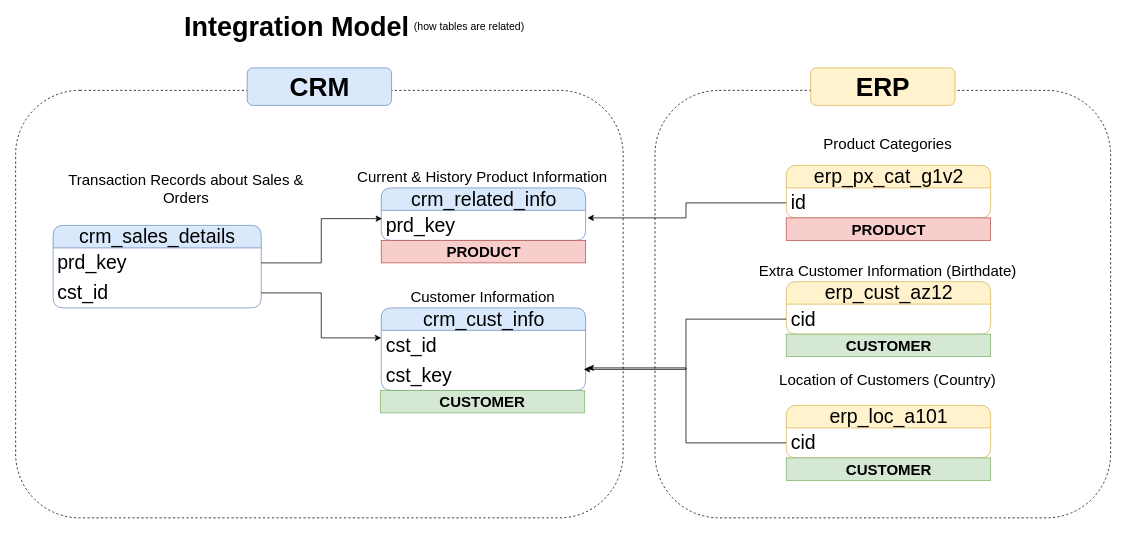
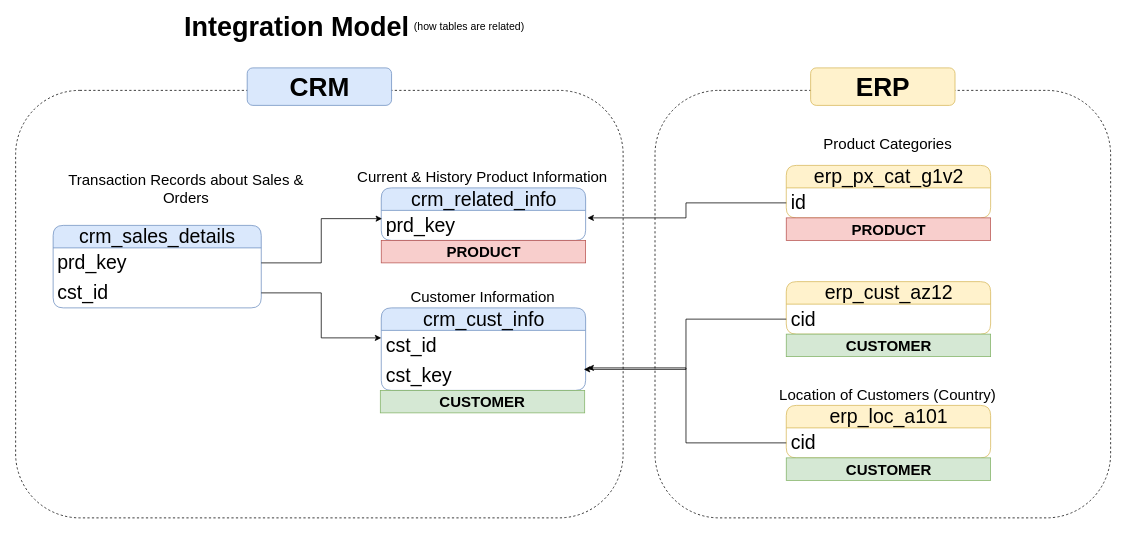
(887, 270) -> none
(887, 379) -> (887, 394)
